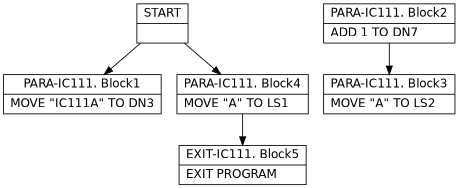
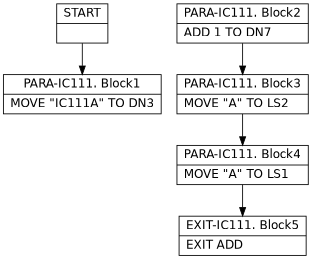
(199, 56) -> (243, 125)
(232, 174) -> (214, 245)
